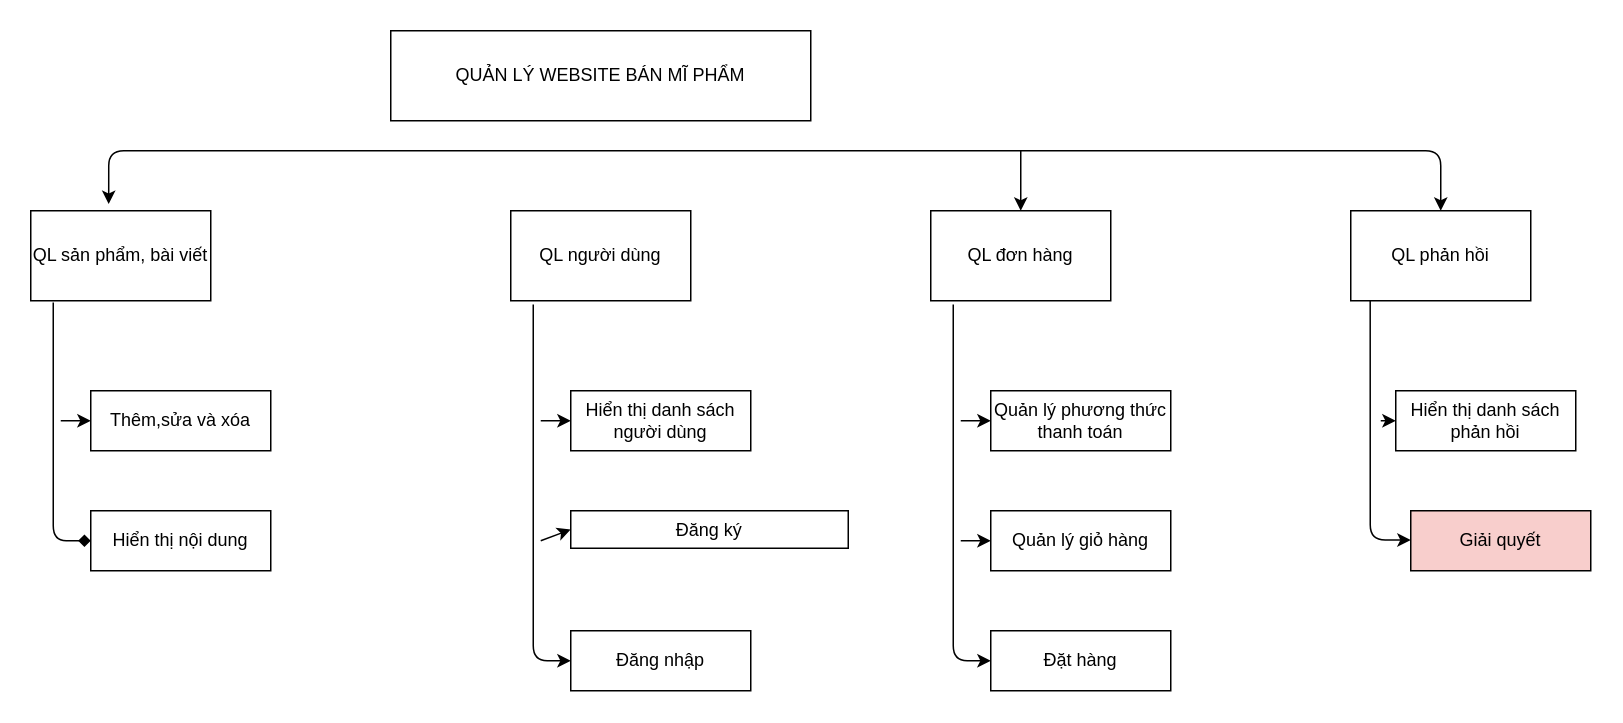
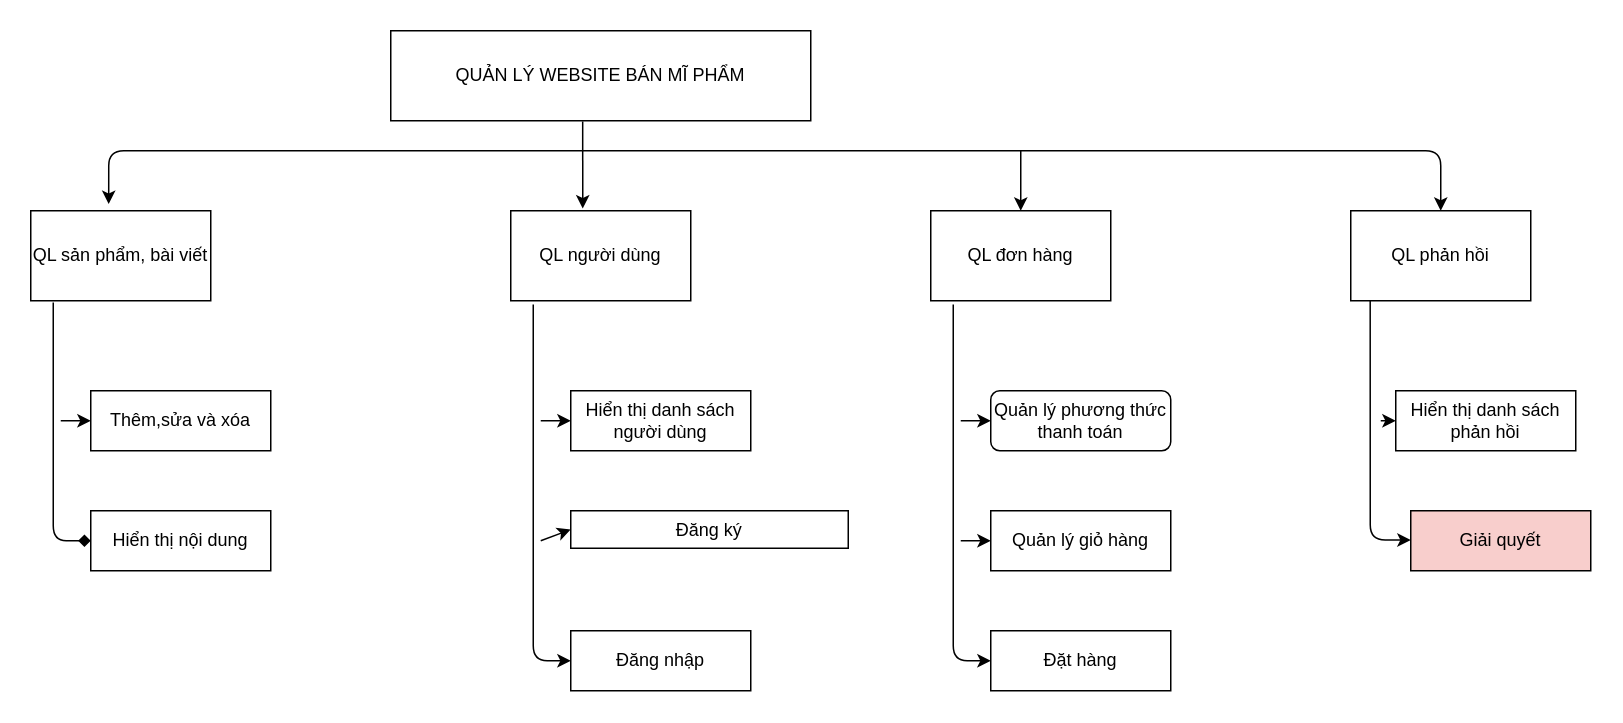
none -> (583, 160)
(1081, 421) -> (1081, 421)
